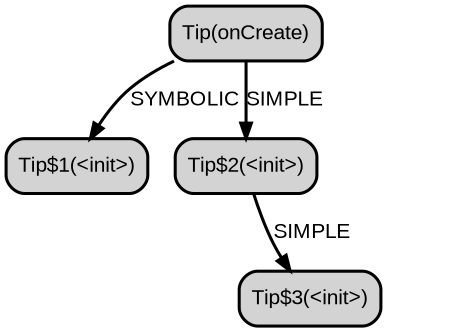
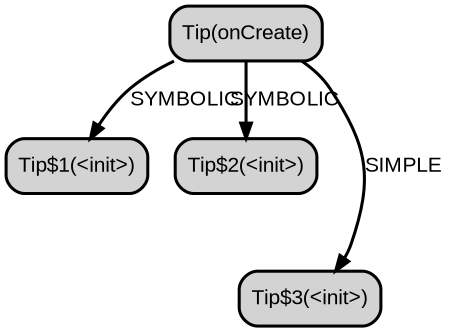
(285, 100) -> (285, 100)
(266, 227) -> (361, 151)
